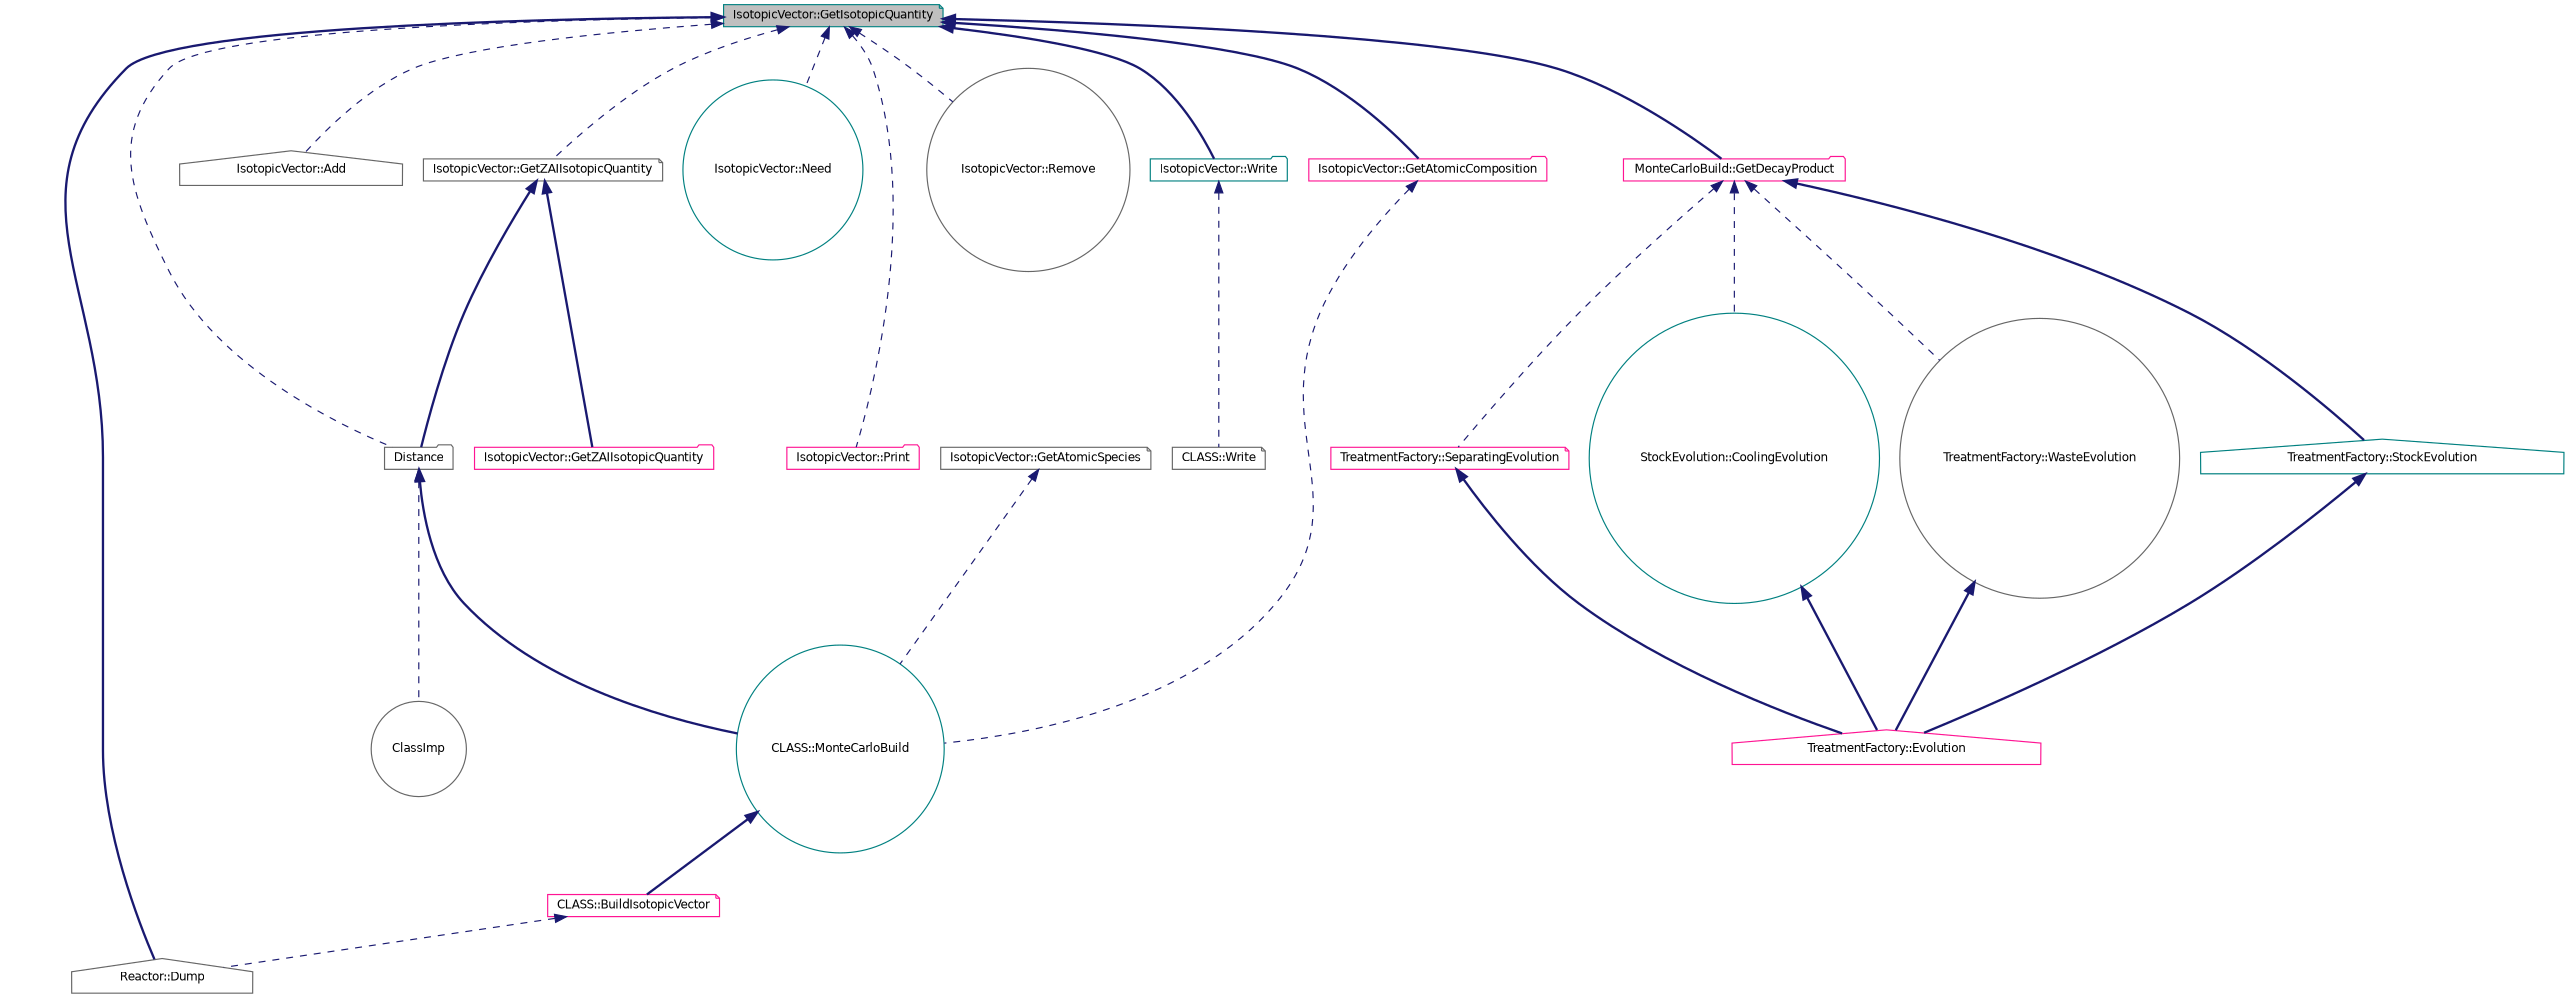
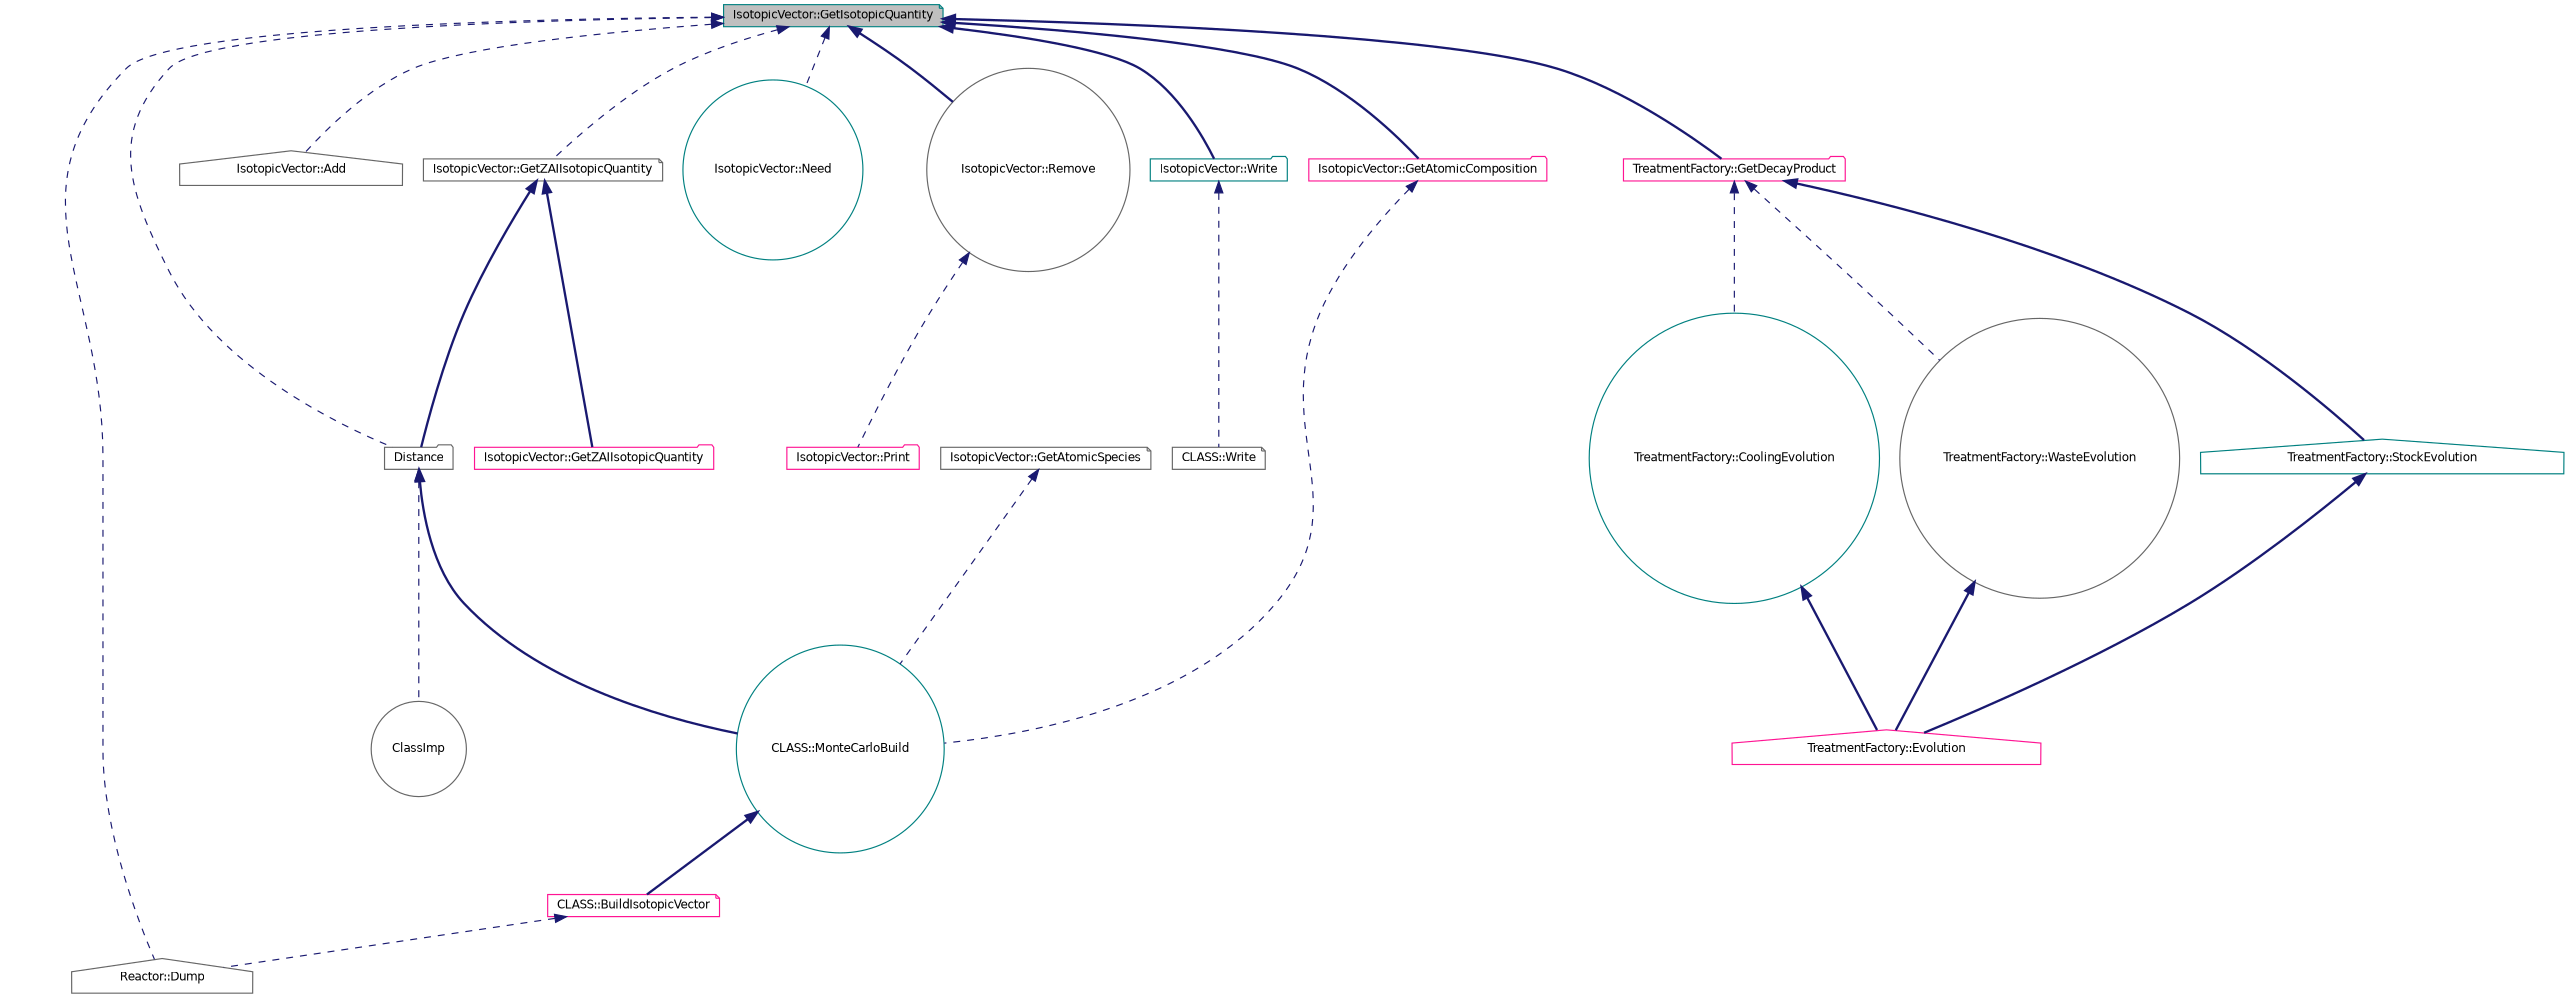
(907, 66) -> (907, 66)
(1734, 170) -> (1734, 170)
(67, 216) -> (67, 216)
(892, 239) -> (907, 353)
(1450, 458) -> none
(1734, 458) -> (1734, 458)
